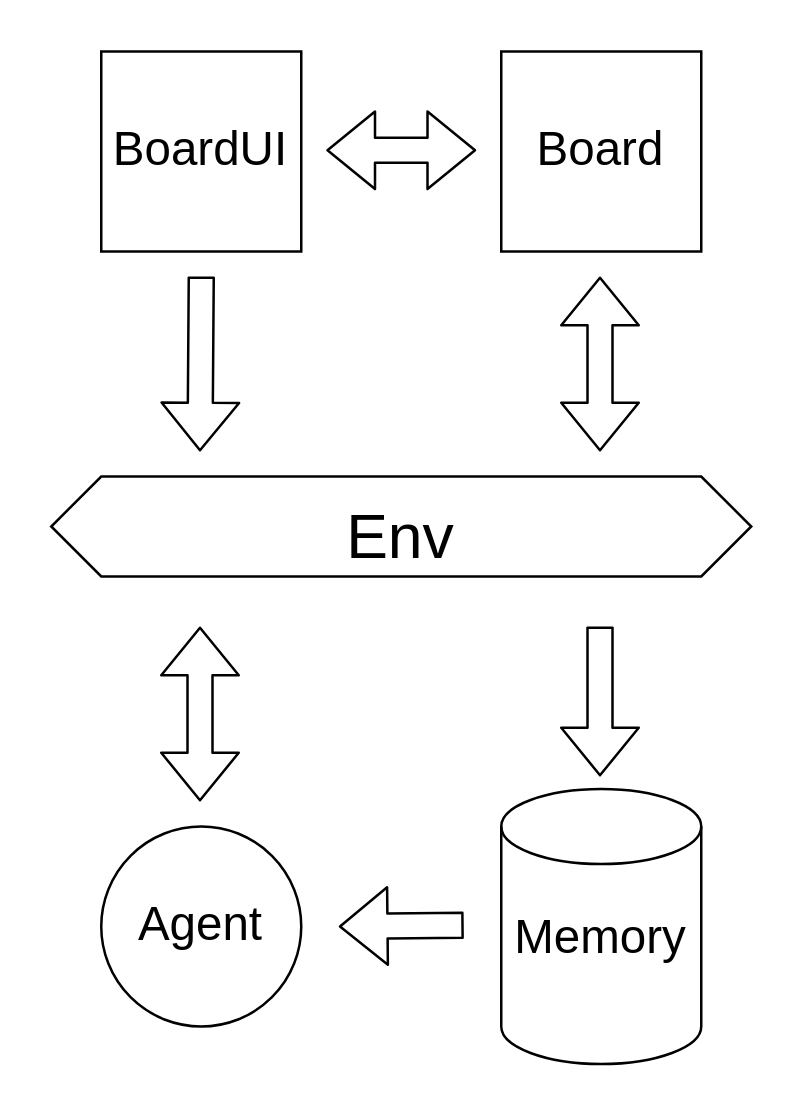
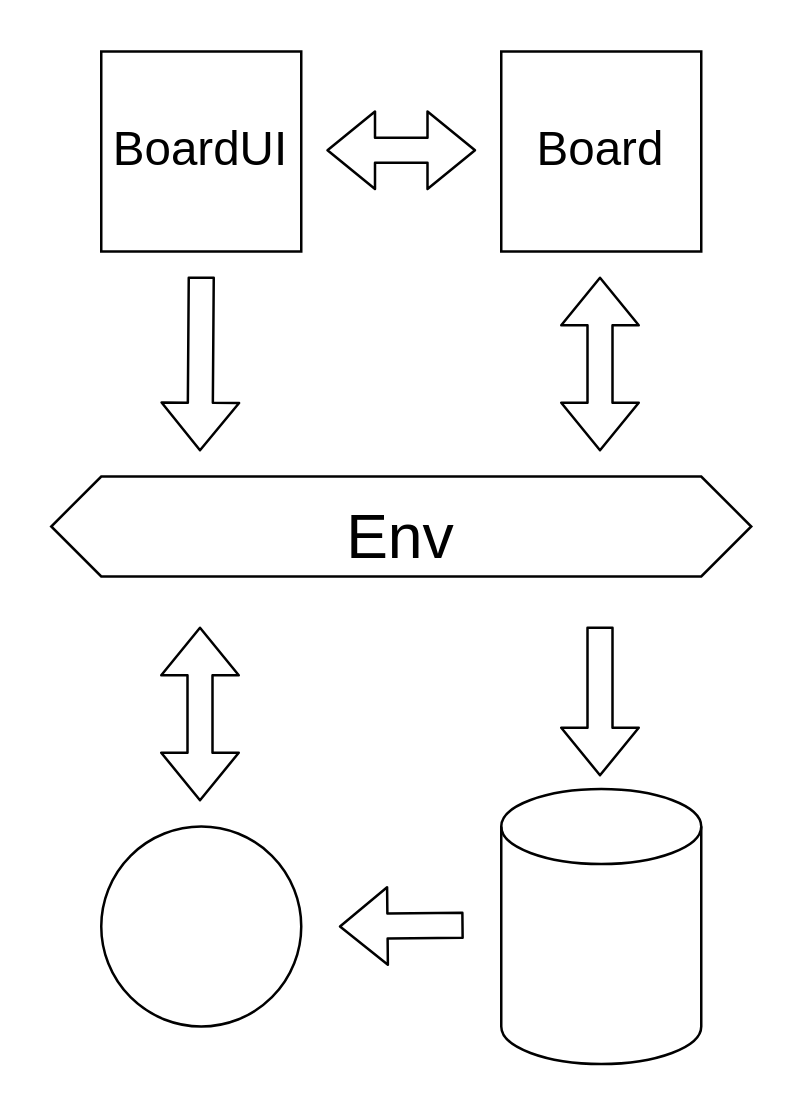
(201, 926) -> none
(601, 939) -> none
